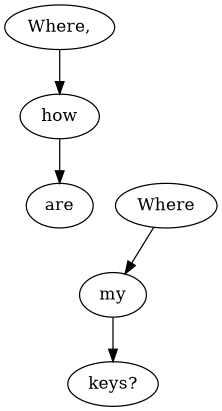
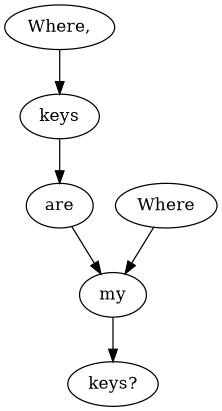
(60, 116) -> (60, 116)
none -> (83, 245)
